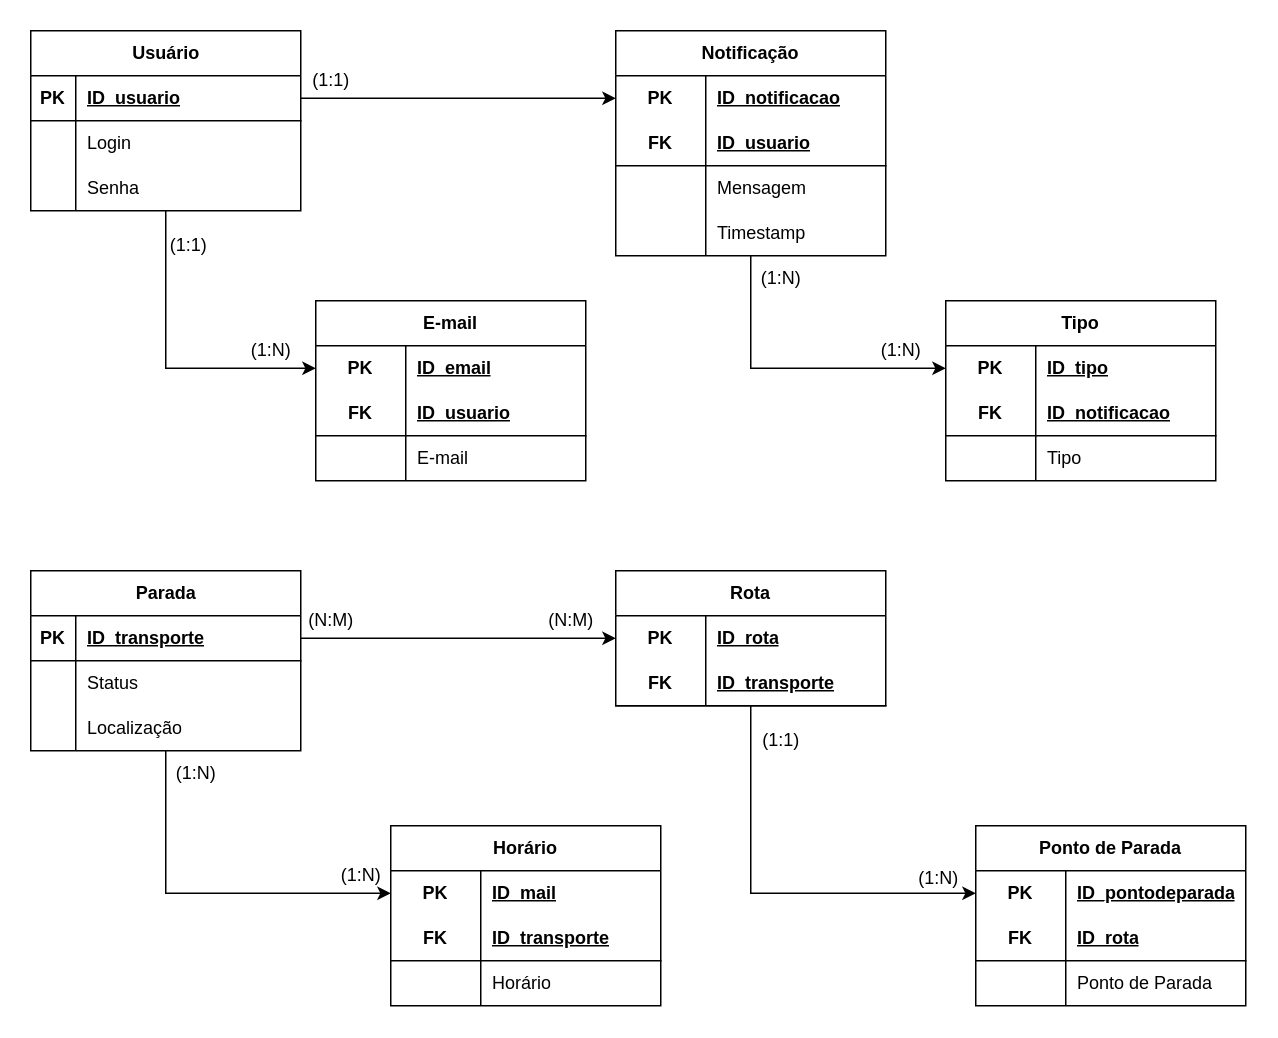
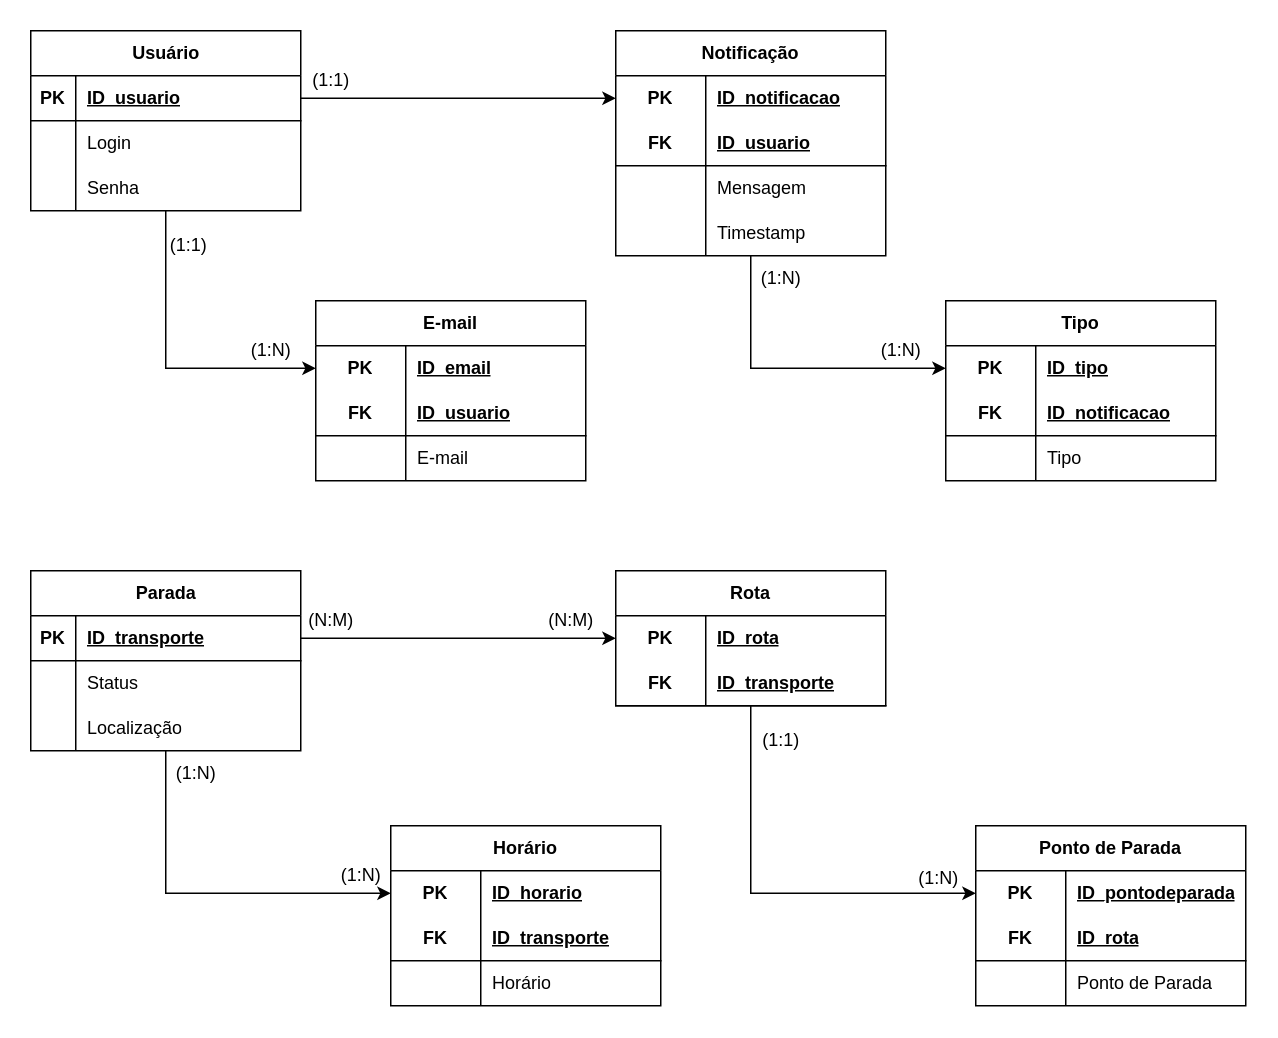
(523, 893) -> (541, 893)
